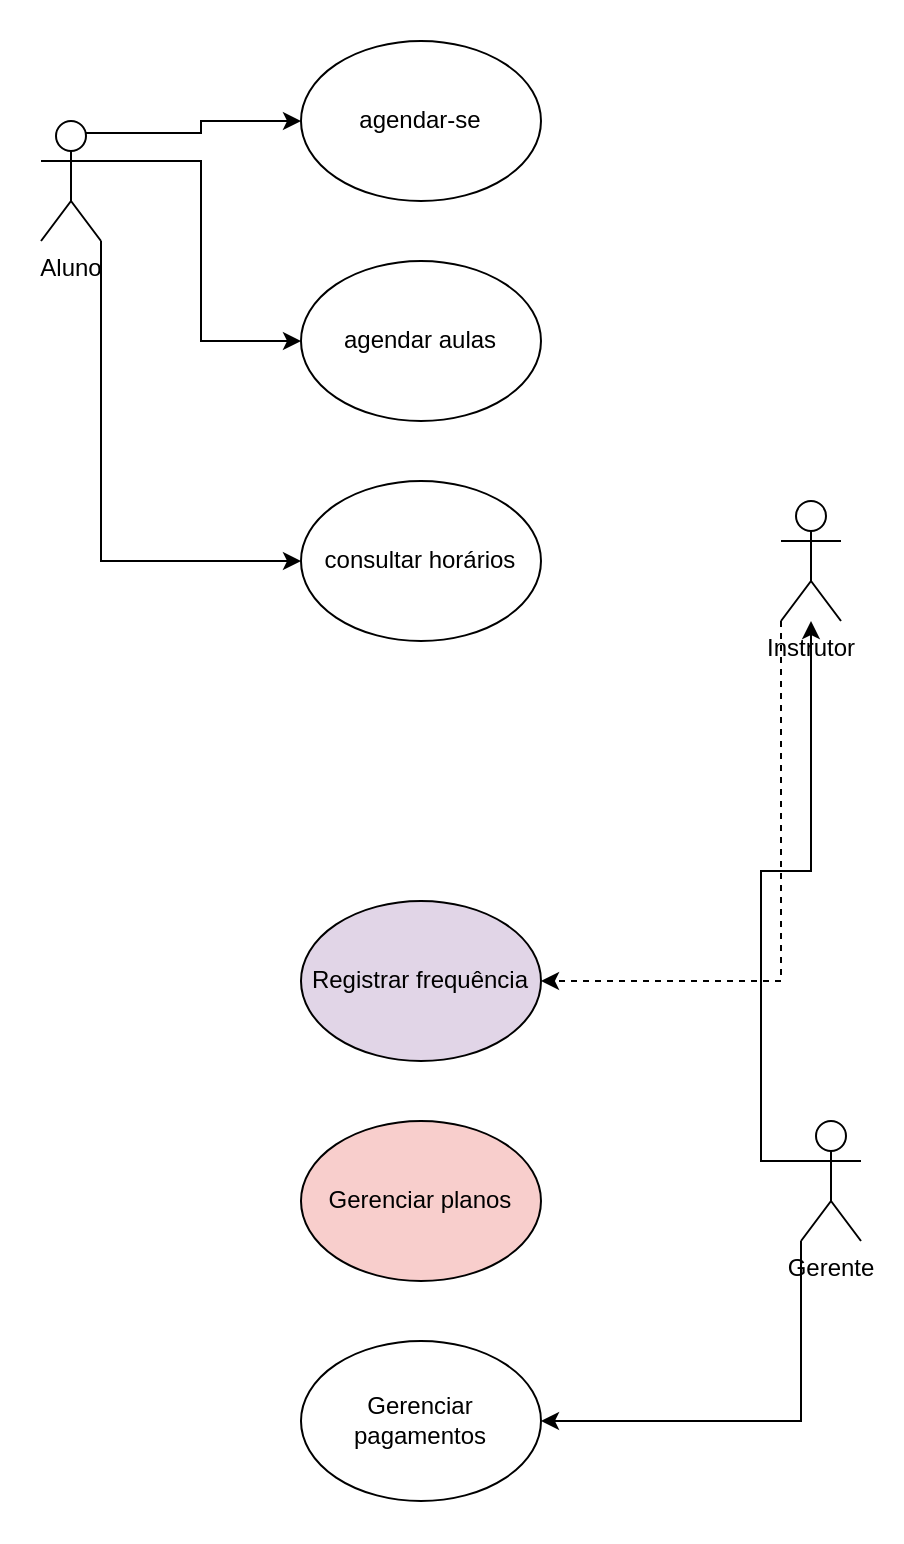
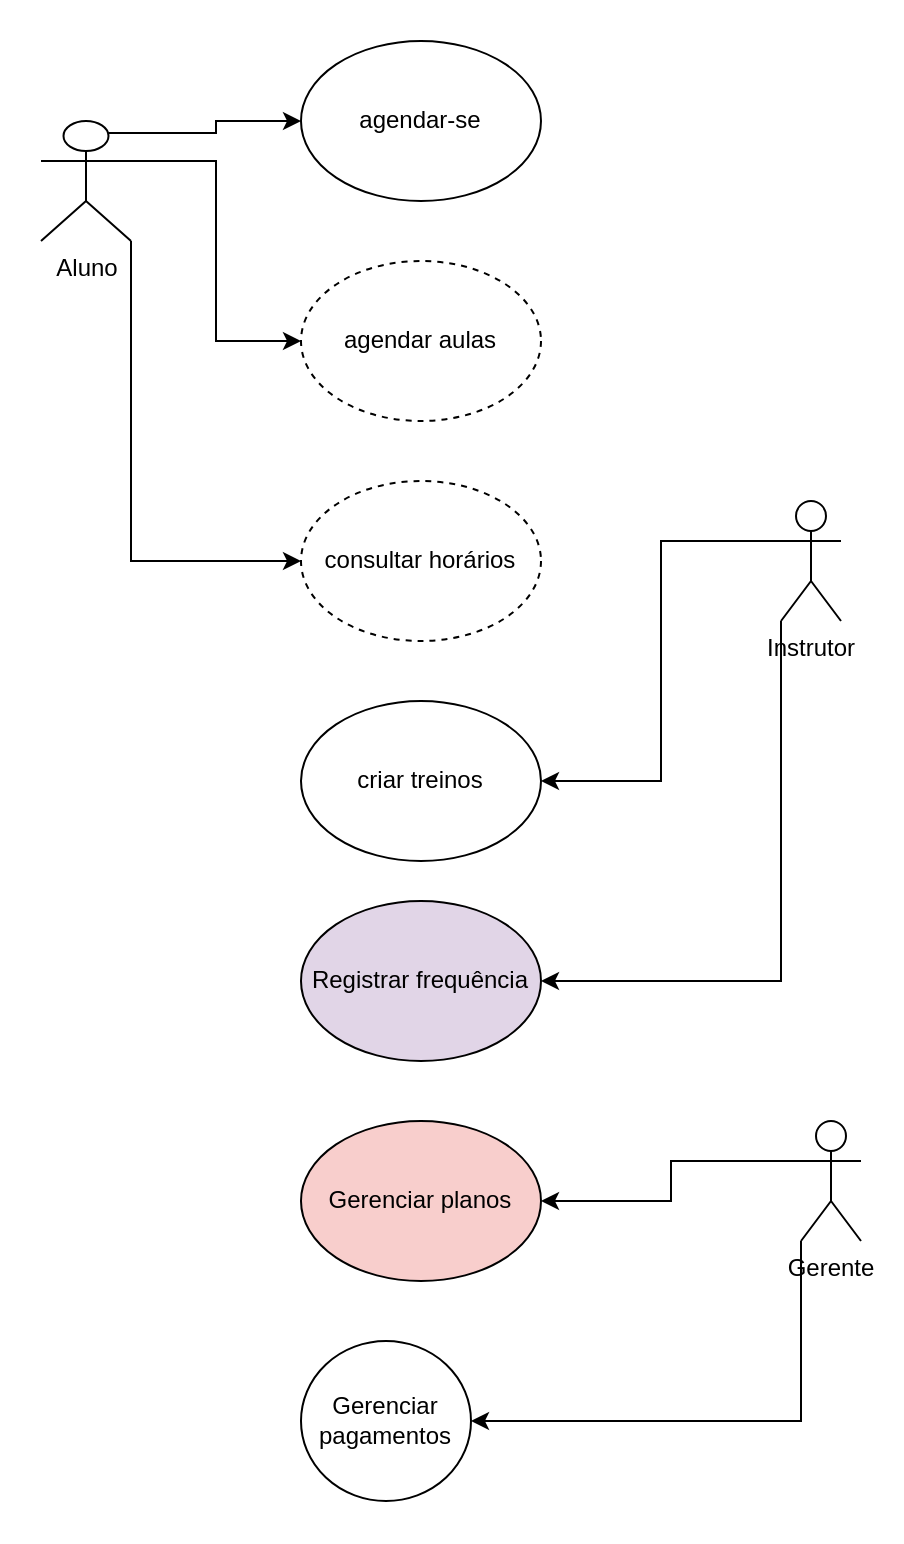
(71, 181) -> (86, 181)
(421, 341) -> (421, 341)
(421, 561) -> (421, 561)
none -> (661, 655)
none -> (421, 781)
(761, 874) -> (671, 1193)
(720, 981) -> (720, 981)
(421, 1421) -> (386, 1421)
